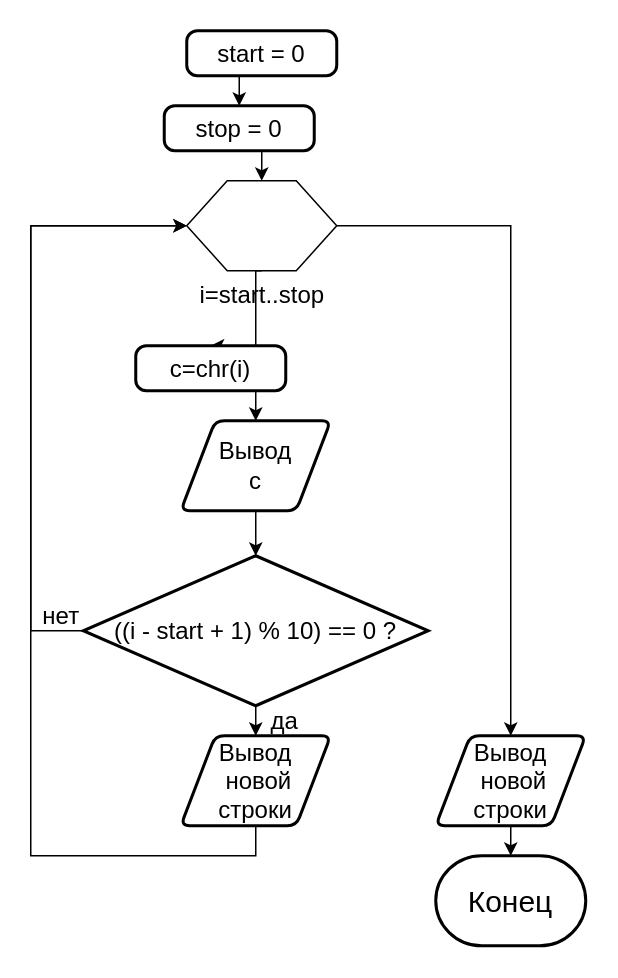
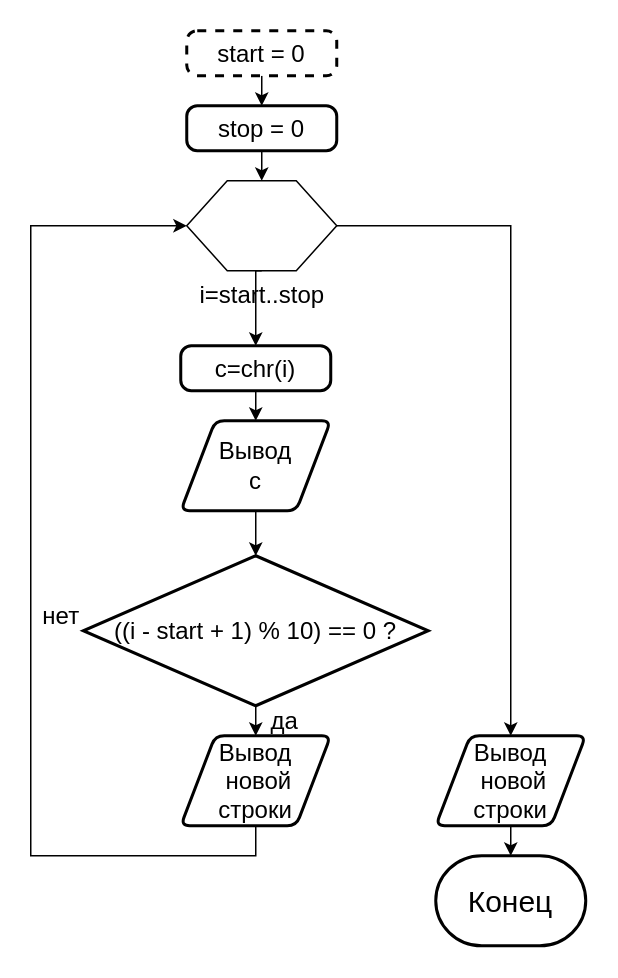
(262, 53) -> (262, 53)
(239, 128) -> (262, 128)
(211, 368) -> (256, 368)
(57, 631) -> none
